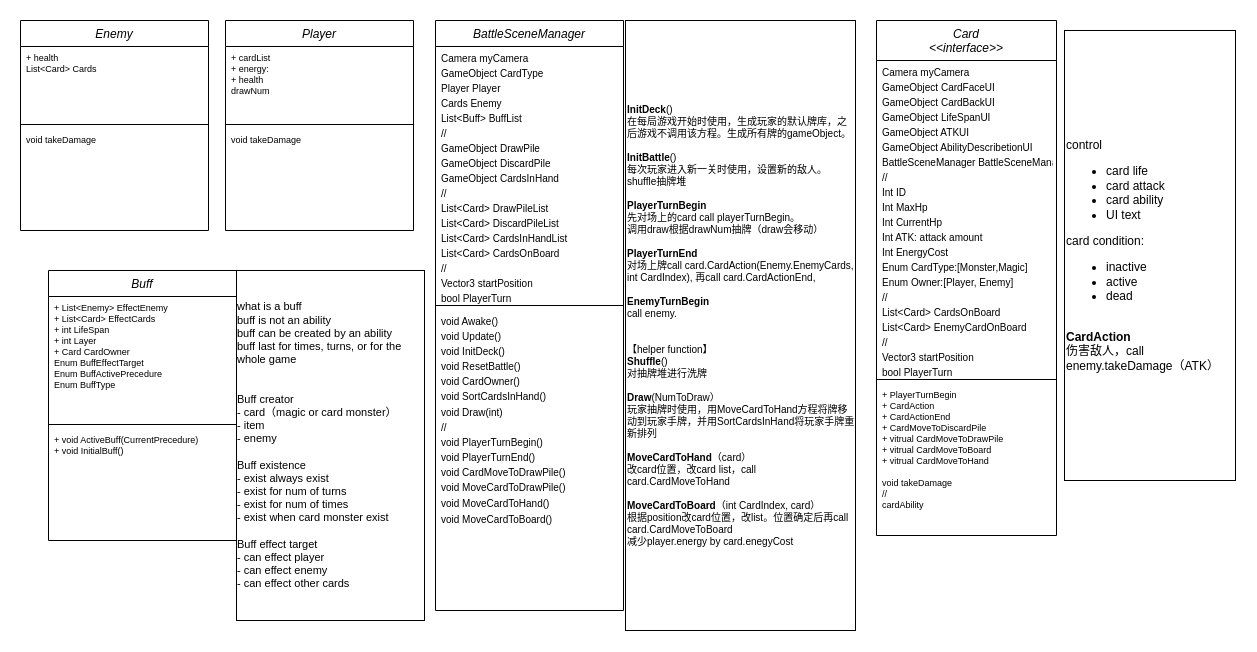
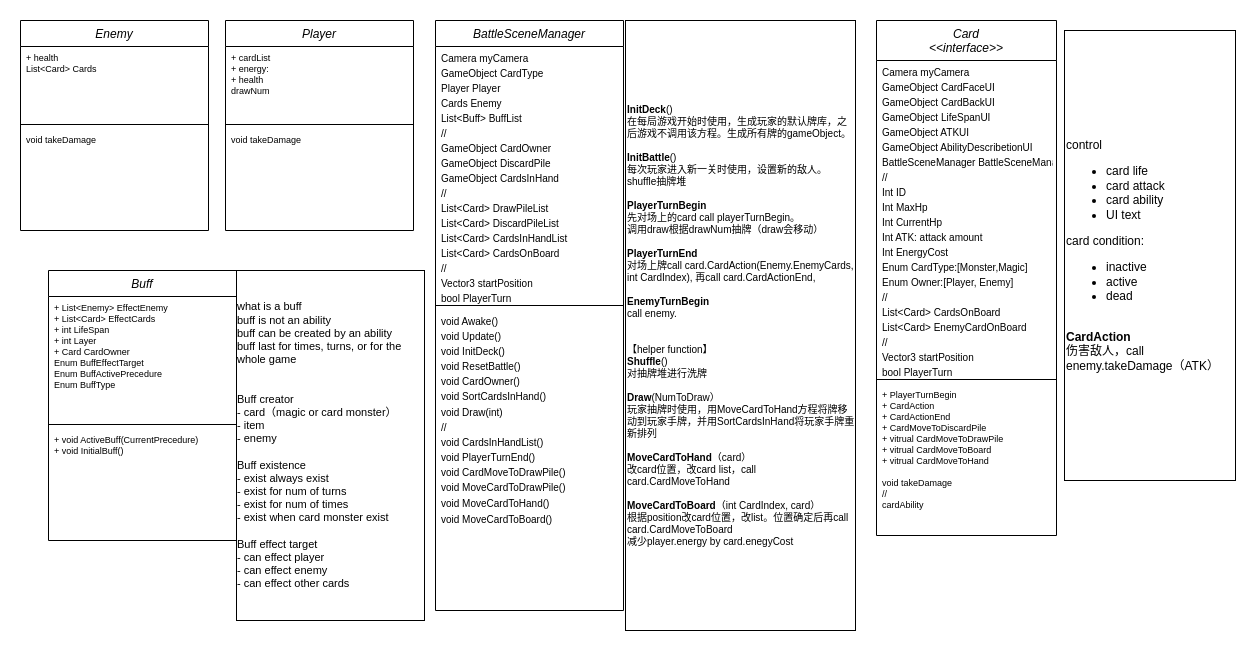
(490, 149) -> (496, 149)
(497, 443) -> (499, 443)
